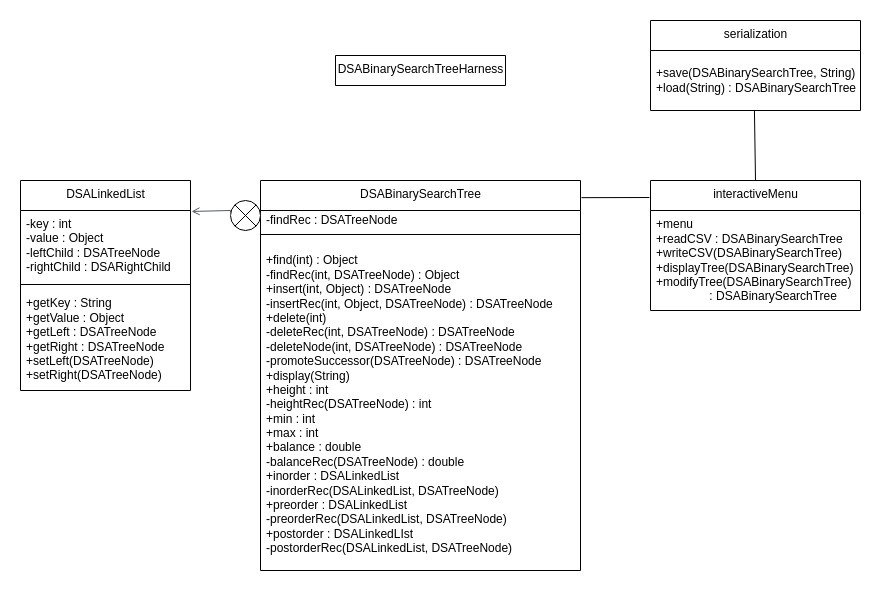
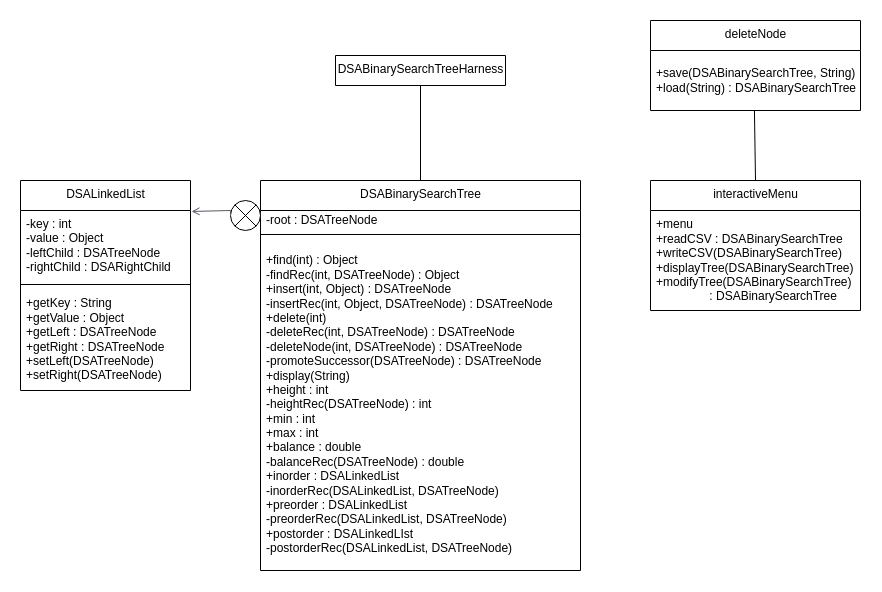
(756, 35) -> (756, 35)
none -> (421, 135)
(615, 198) -> none
(334, 221) -> (326, 221)
